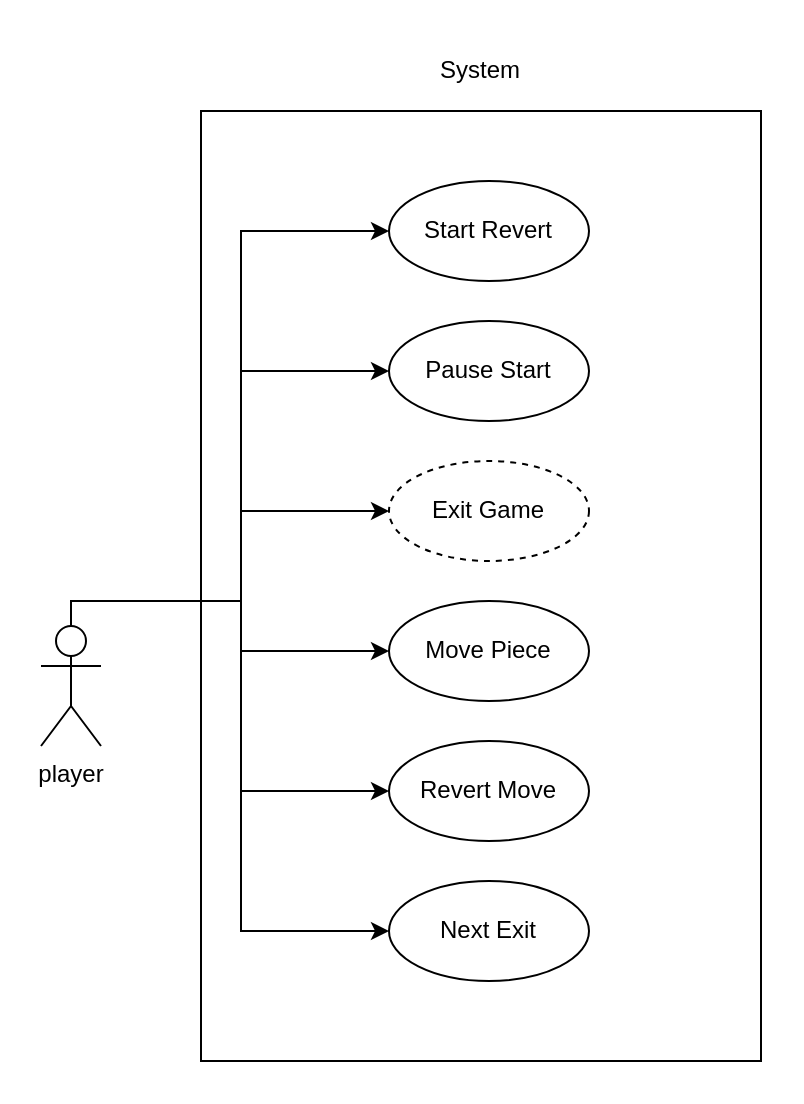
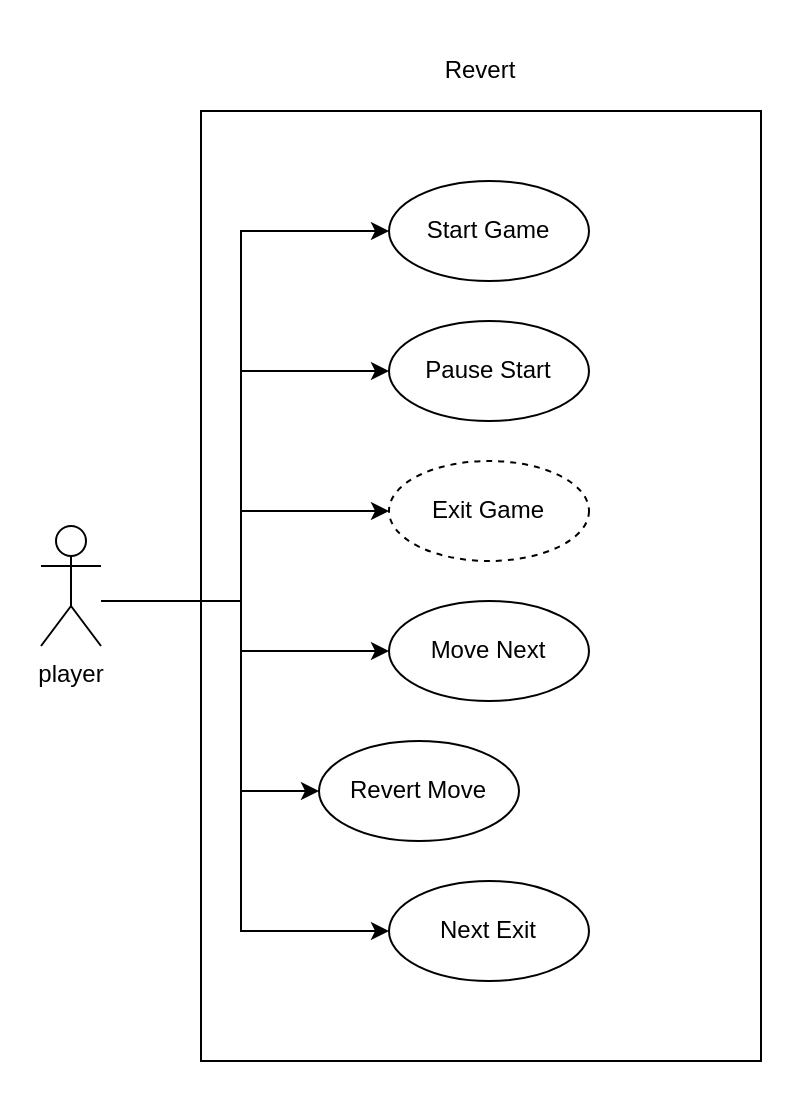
(481, 71) -> (481, 71)
(489, 231) -> (489, 231)
(489, 651) -> (489, 651)
(71, 686) -> (71, 586)
(489, 791) -> (419, 791)
